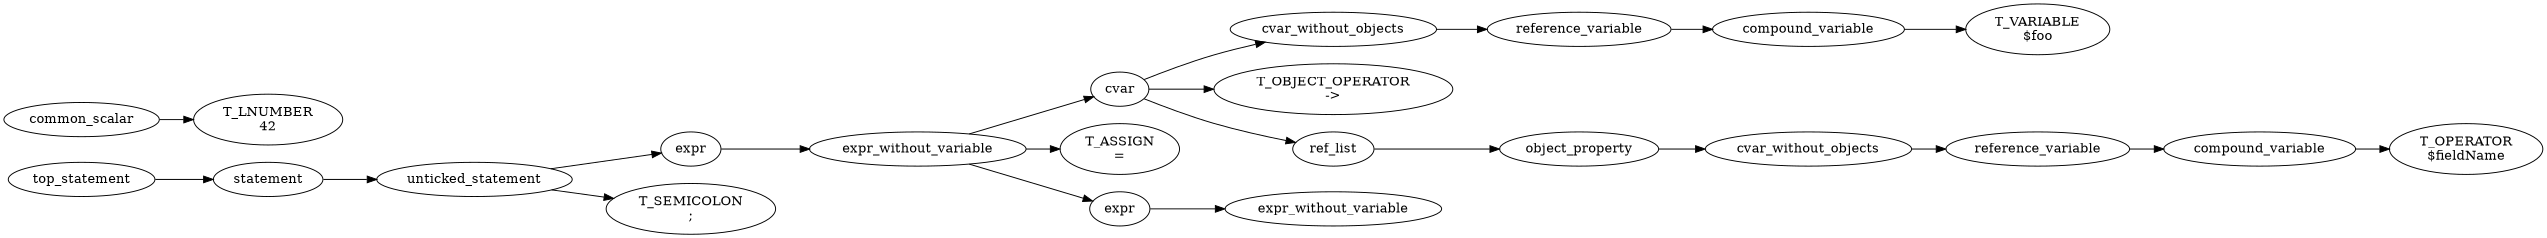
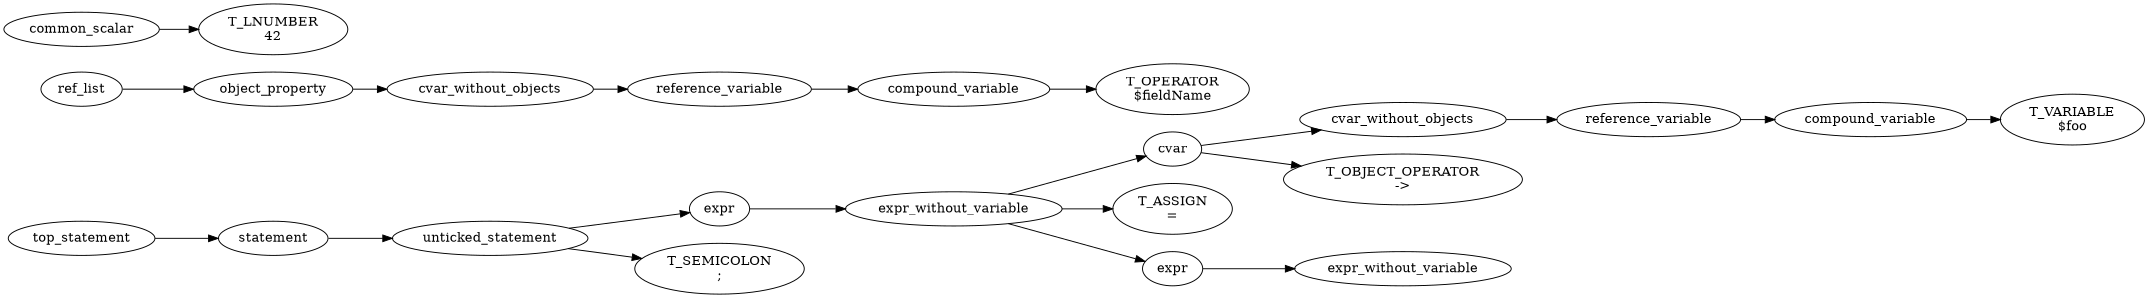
(1214, 123) -> none
